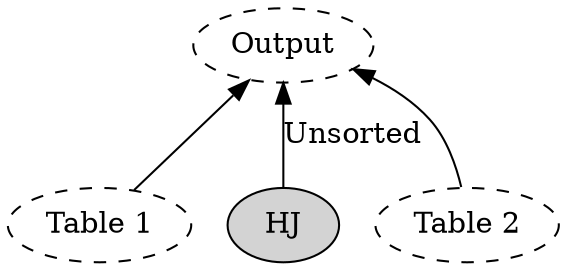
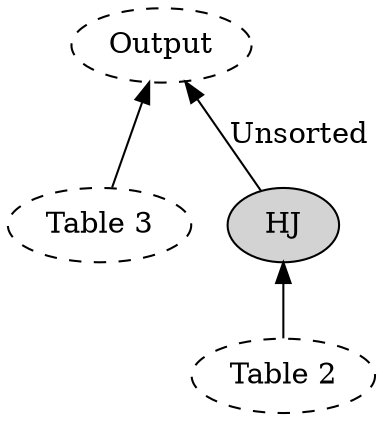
(431, 121) -> (283, 311)
(100, 225) -> (100, 225)
